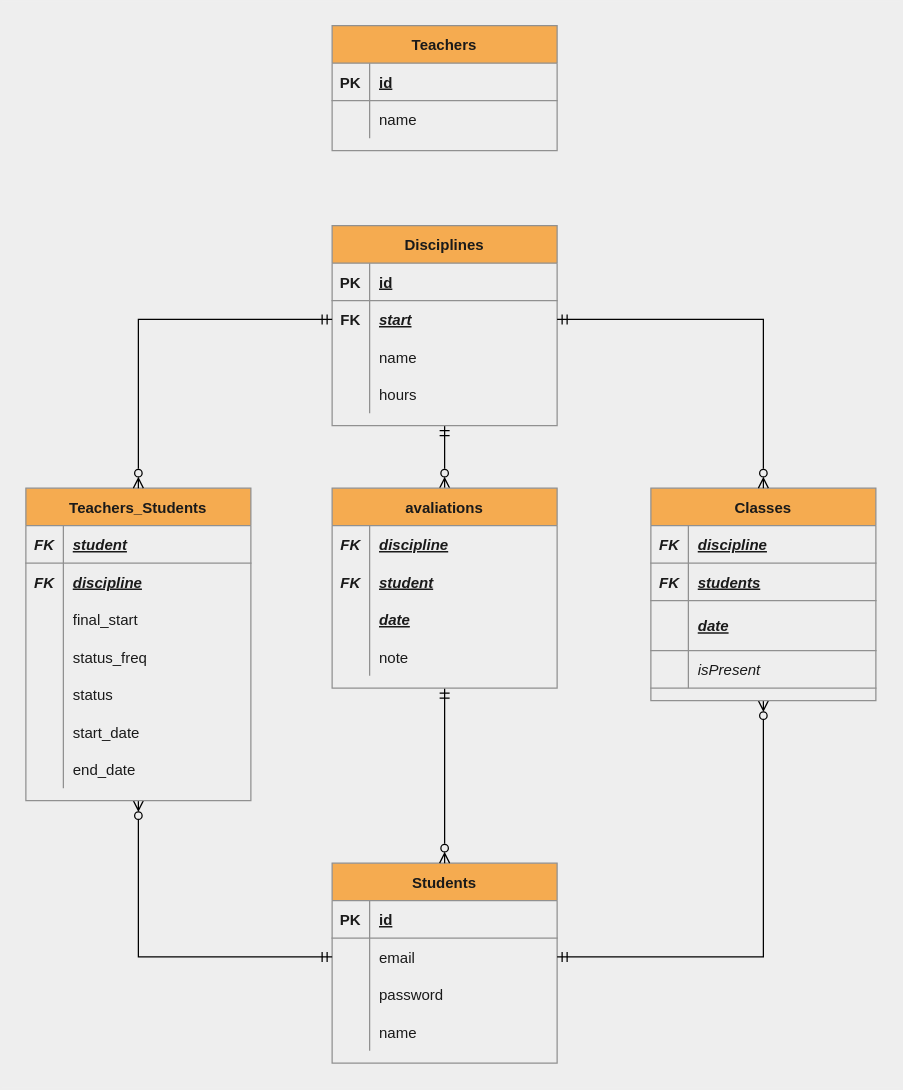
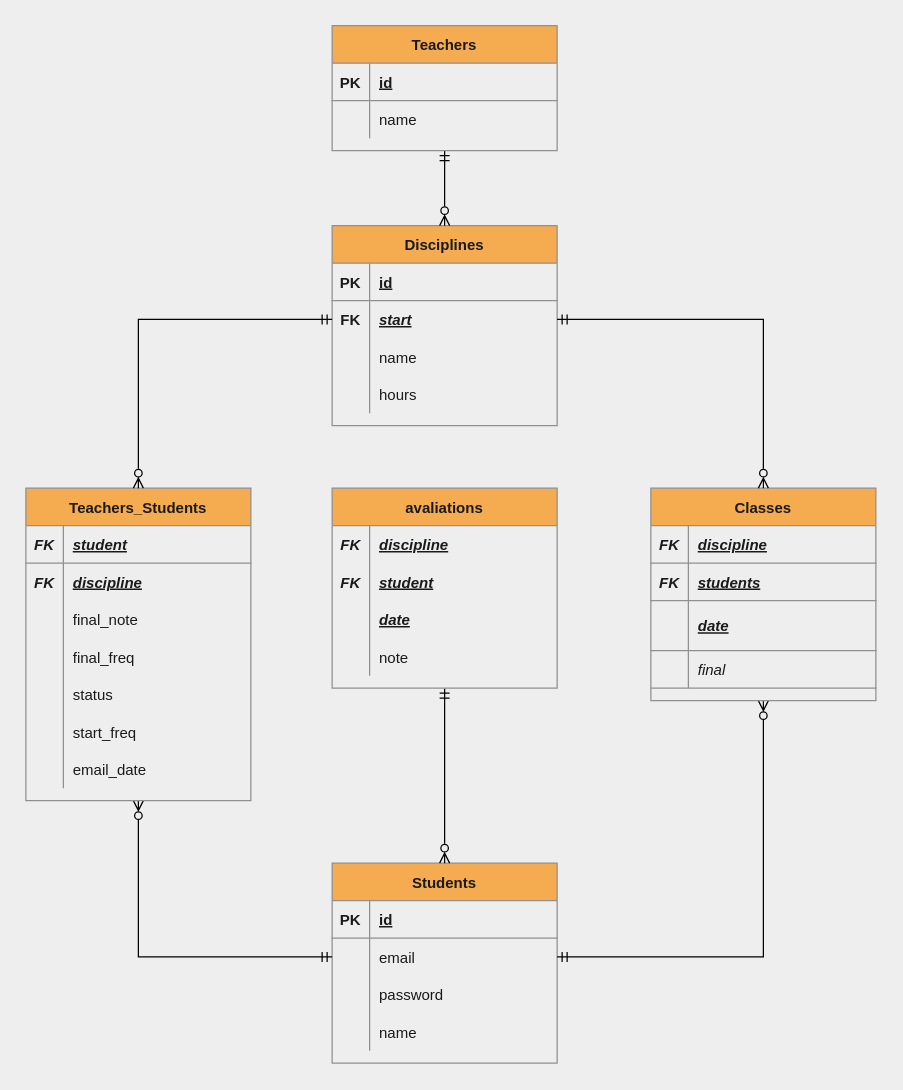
none -> (444, 179)
(444, 449) -> none
(115, 620) -> (111, 620)
(119, 658) -> (111, 658)
(733, 670) -> (715, 670)
(115, 733) -> (115, 733)
(106, 770) -> (111, 770)
